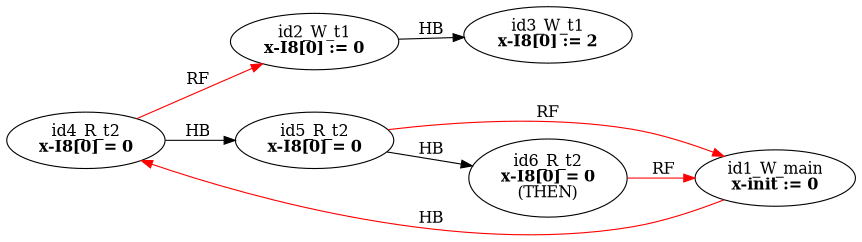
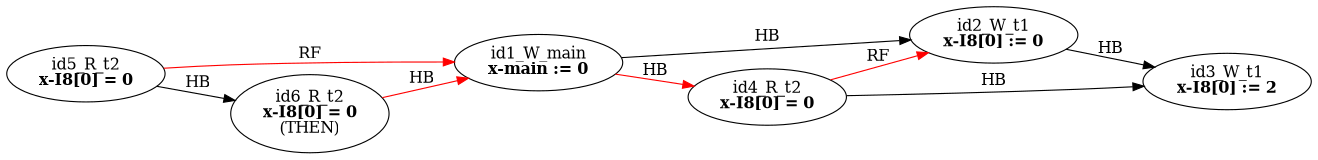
none -> (761, 49)
(195, 140) -> (990, 92)
(664, 170) -> (422, 79)
(775, 185) -> (539, 69)
